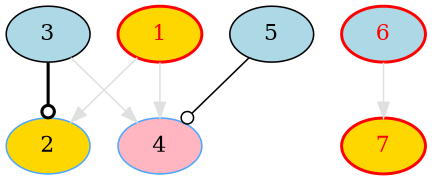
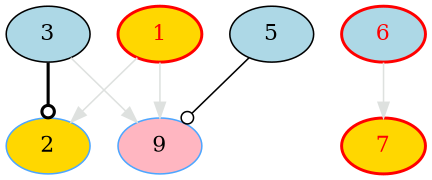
(160, 146) -> (160, 146)
